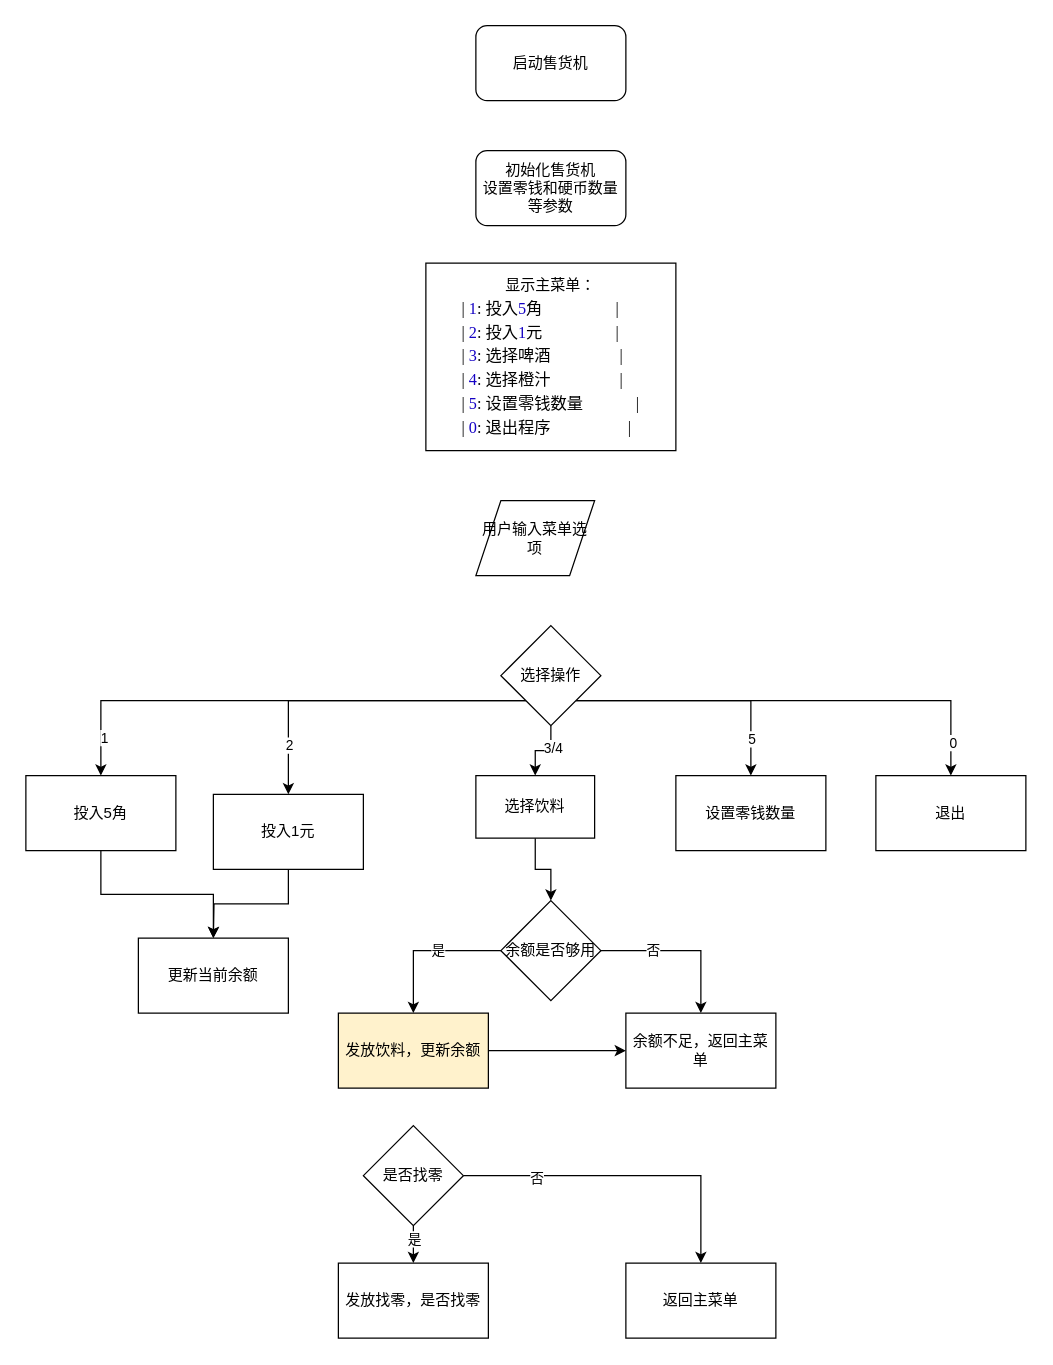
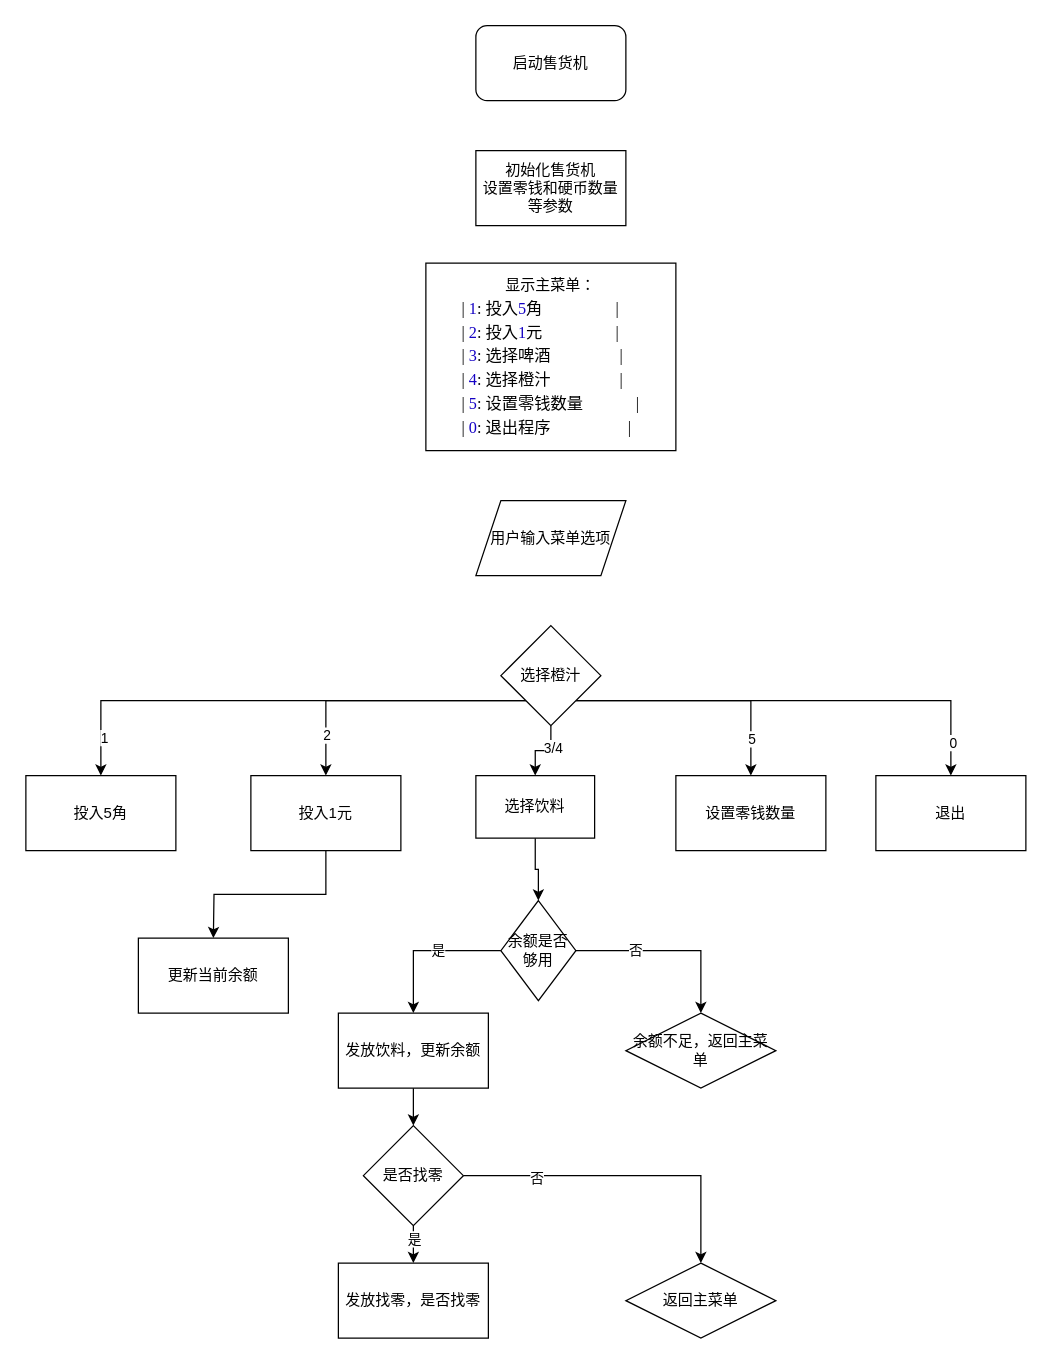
(551, 188) -> (551, 188)
(535, 538) -> (551, 538)
(551, 676) -> (551, 676)
(288, 832) -> (326, 813)
(134, 894) -> none
(551, 951) -> (538, 951)
(413, 1051) -> (413, 1051)
(552, 1051) -> (413, 1111)
(701, 1051) -> (701, 1051)
(701, 1301) -> (701, 1301)
